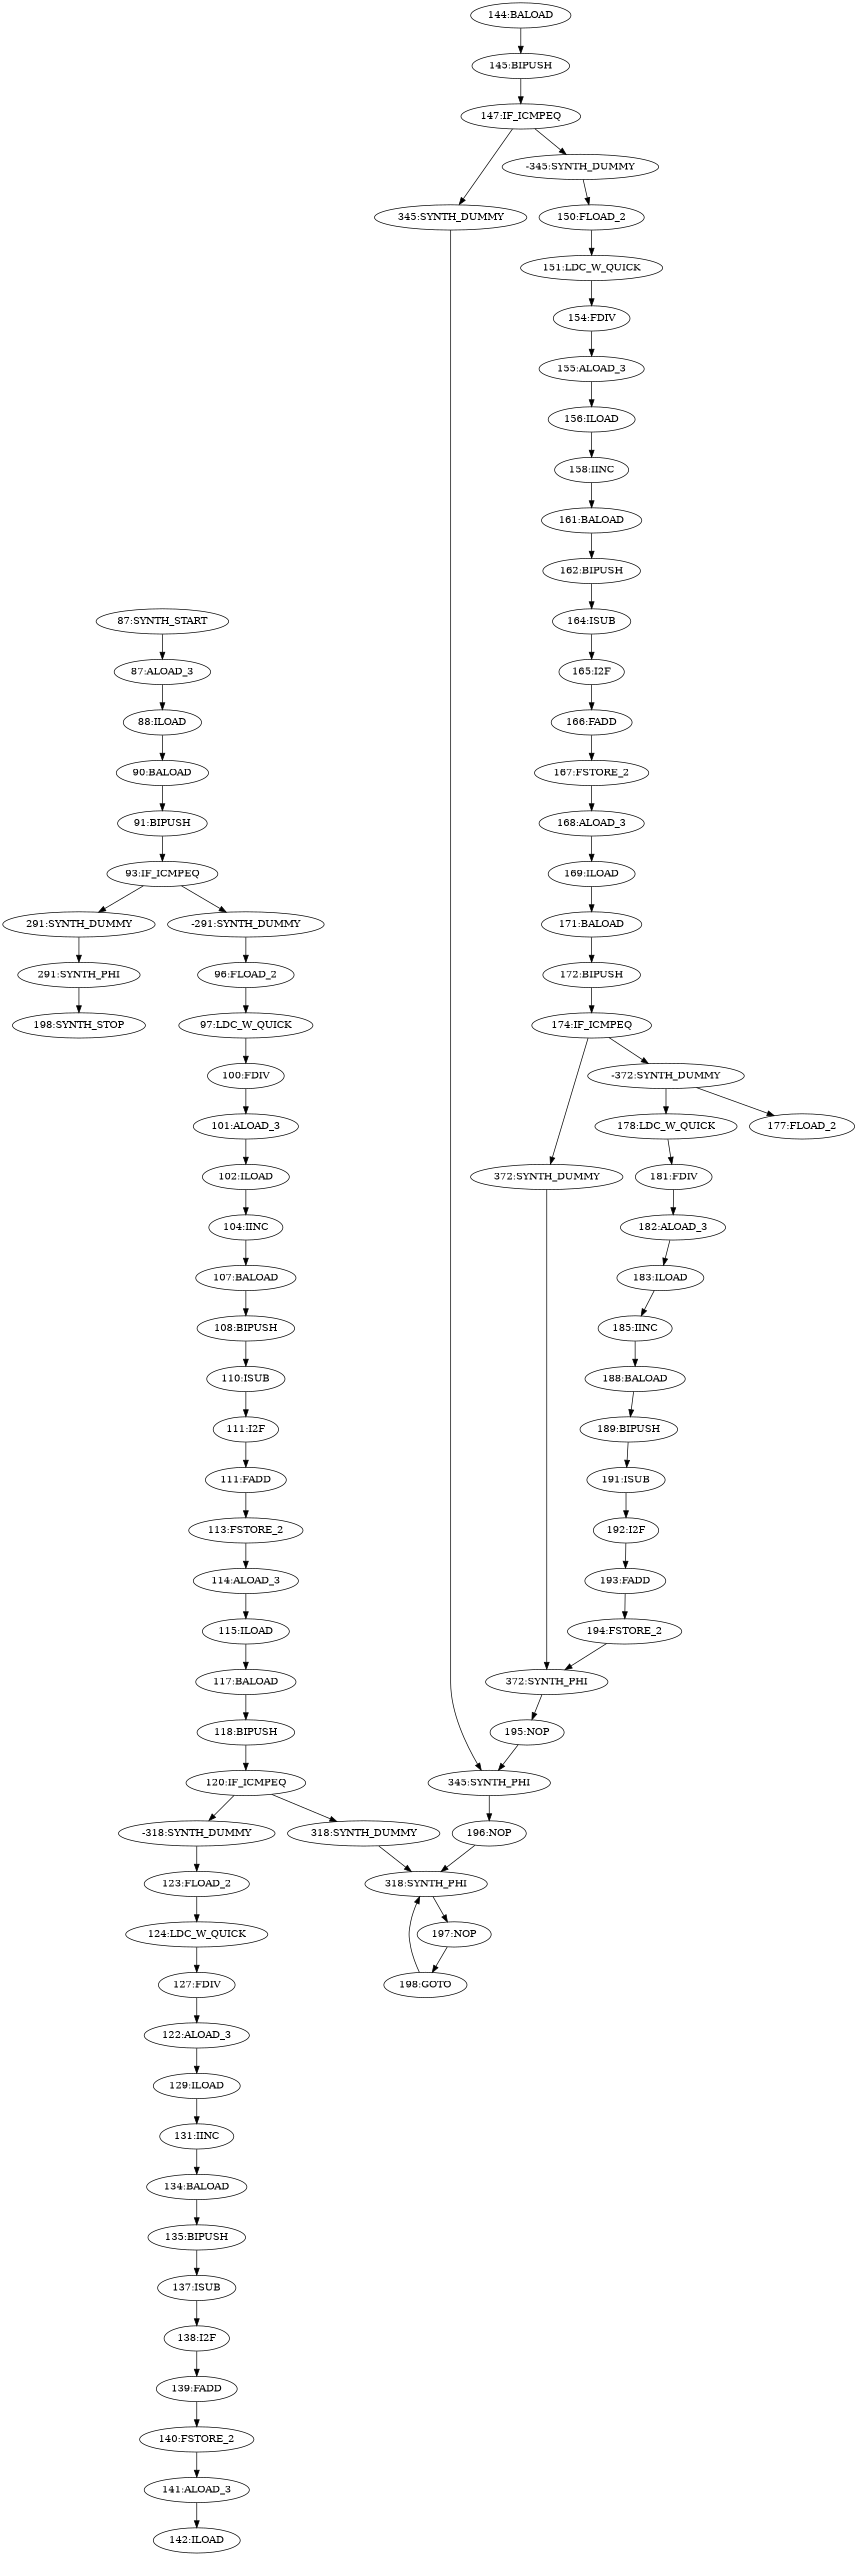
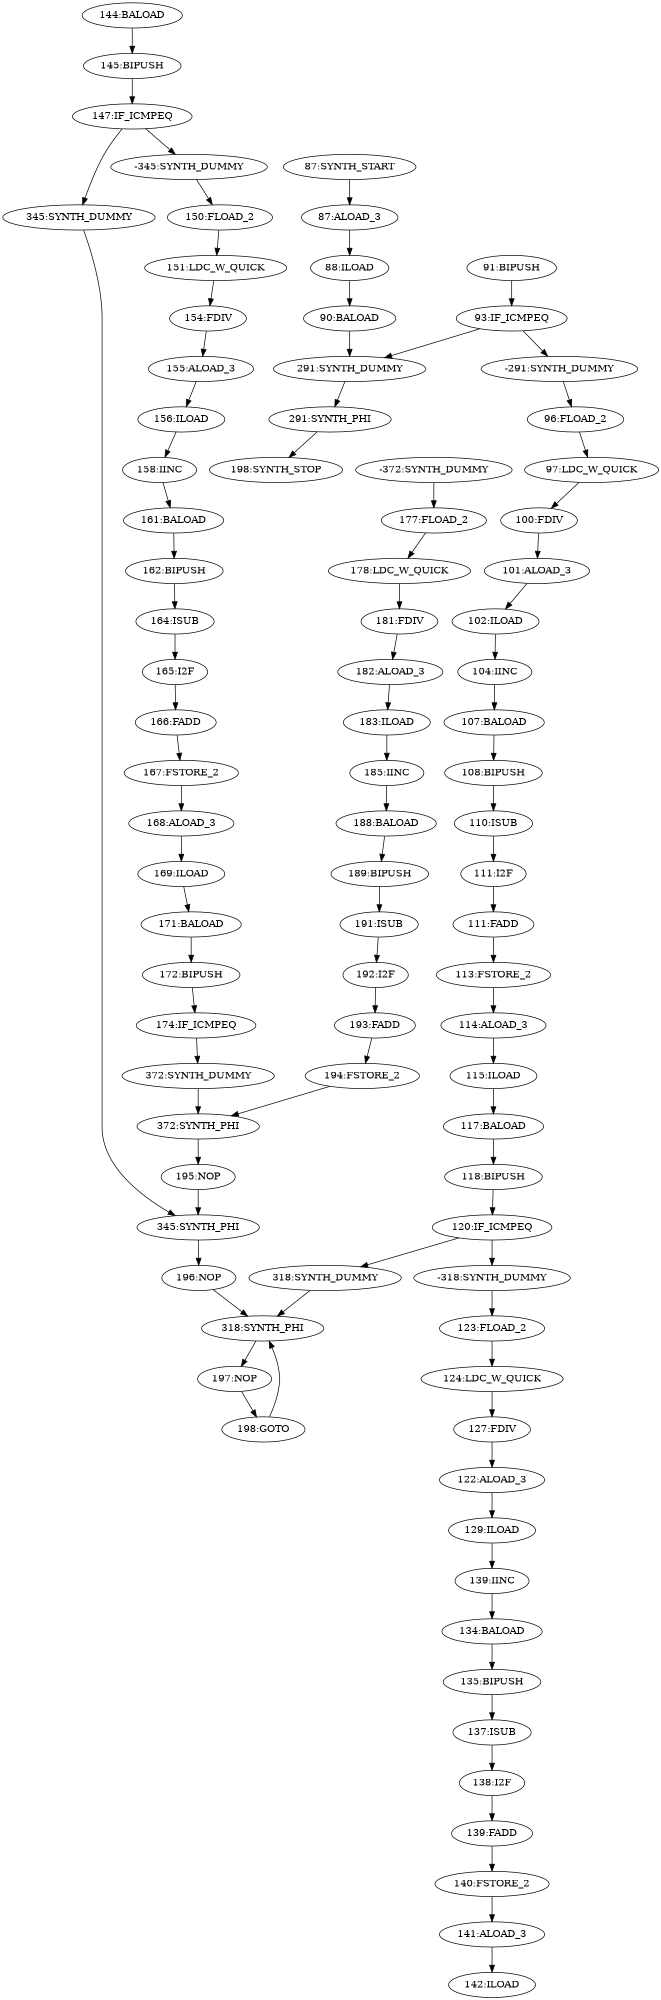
(162, 795) -> (350, 340)
(626, 1049) -> none
(666, 1098) -> (419, 543)
(197, 2136) -> (492, 1581)
